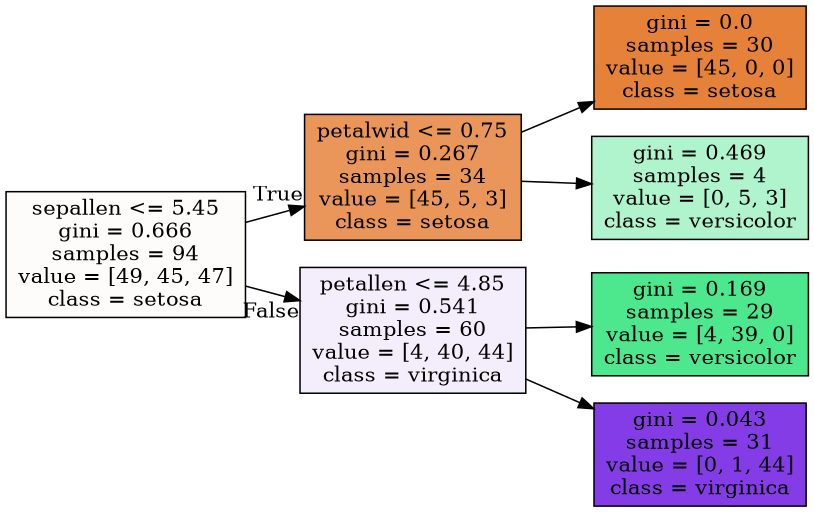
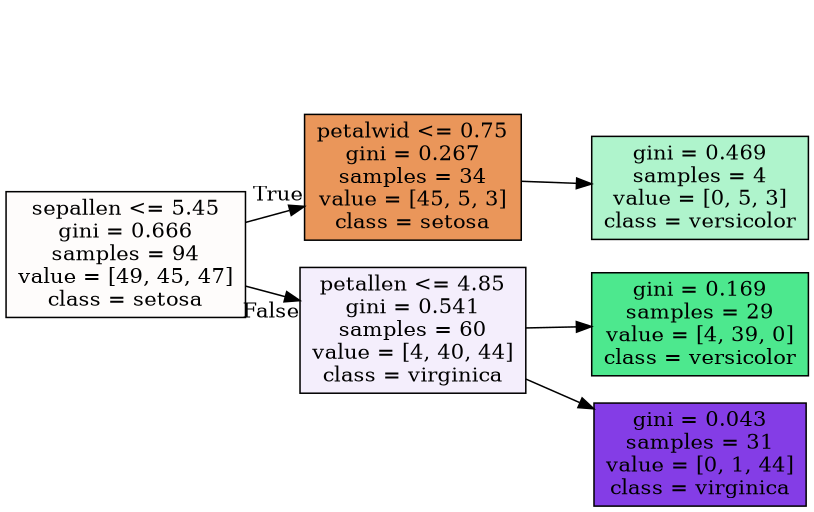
(700, 58) -> none
